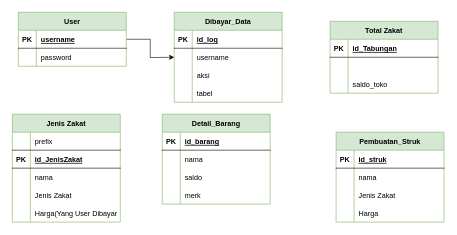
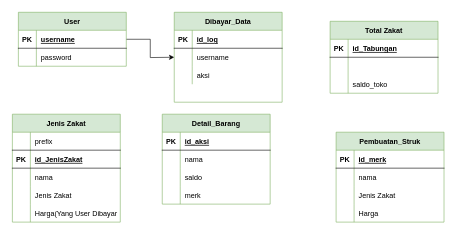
(237, 93) -> none
(202, 142) -> (197, 142)
(374, 160) -> (372, 160)
